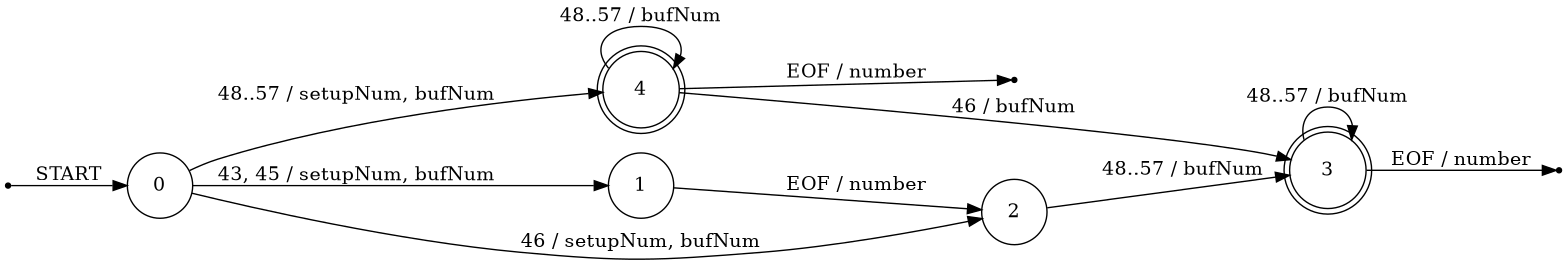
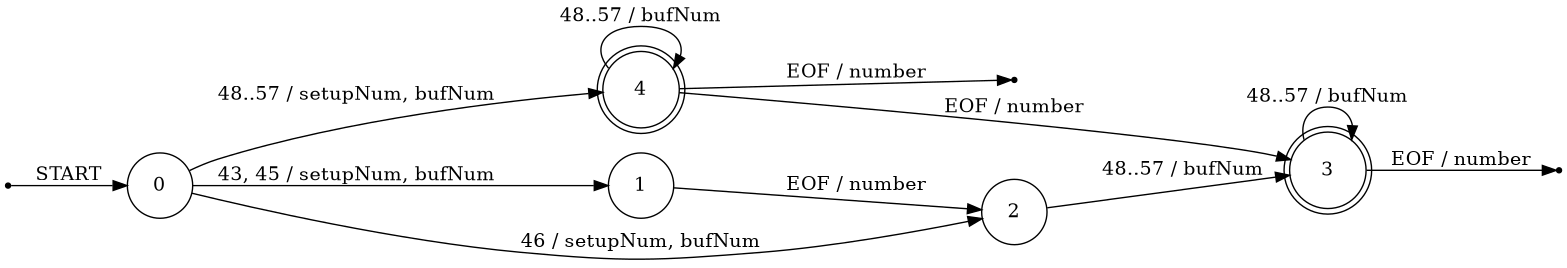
(1014, 107) -> (1014, 107)
